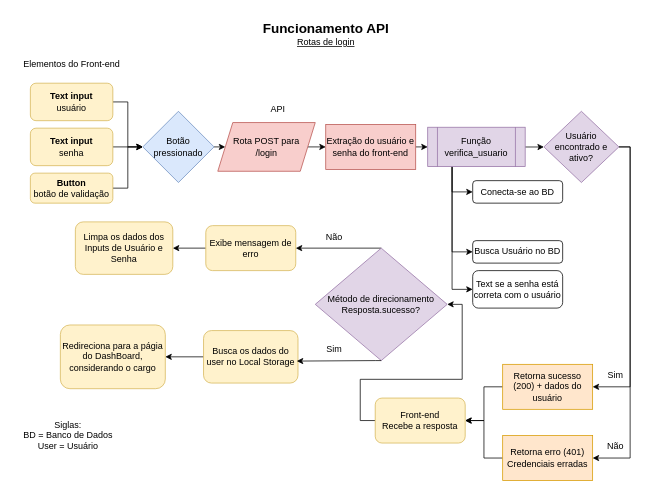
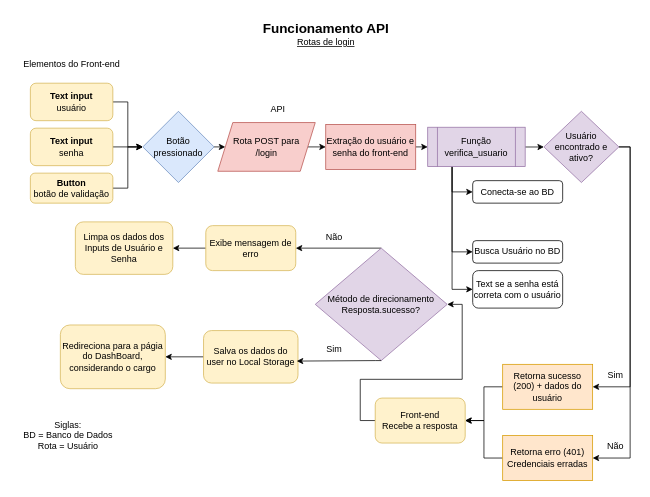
(251, 357) -> (251, 357)
(68, 435) -> (68, 435)
